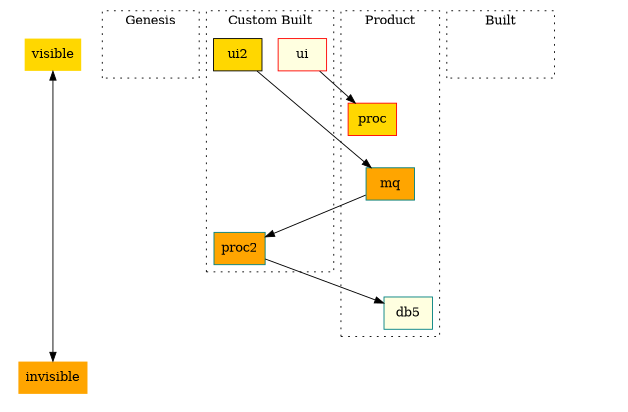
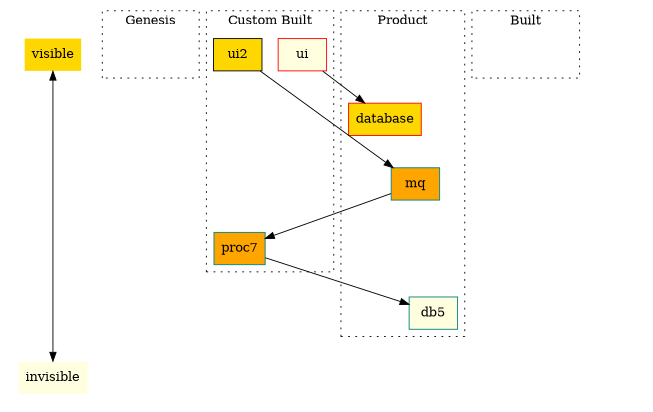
(372, 119) -> (385, 119)
(240, 249) -> (240, 249)
(53, 378) -> (53, 378)
